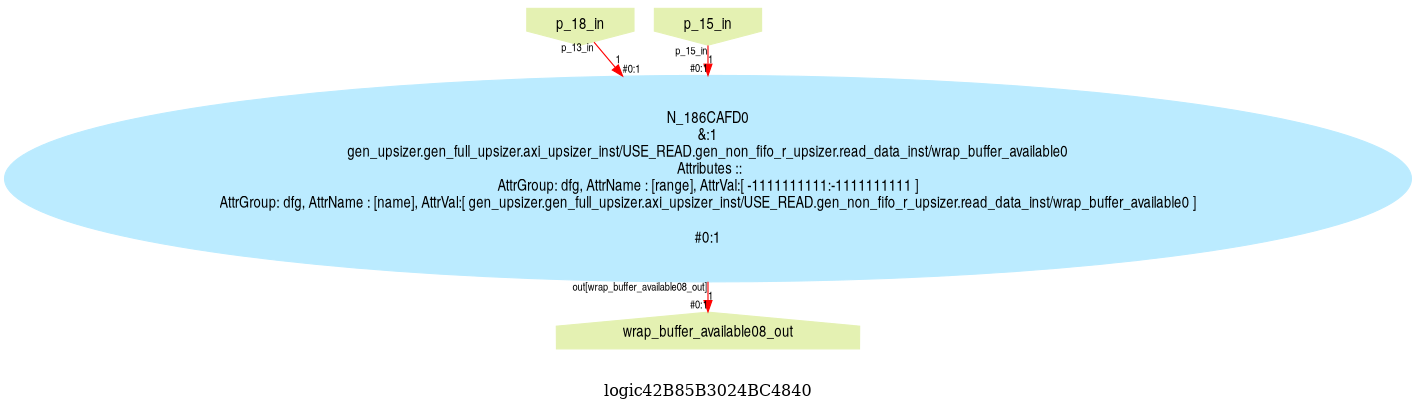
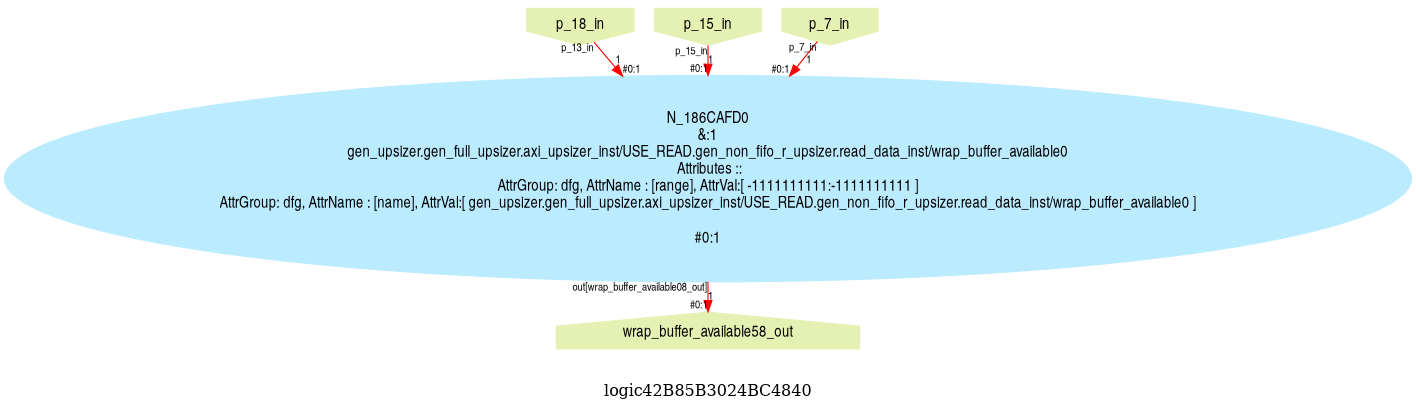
none -> (830, 25)
(708, 332) -> (708, 332)
